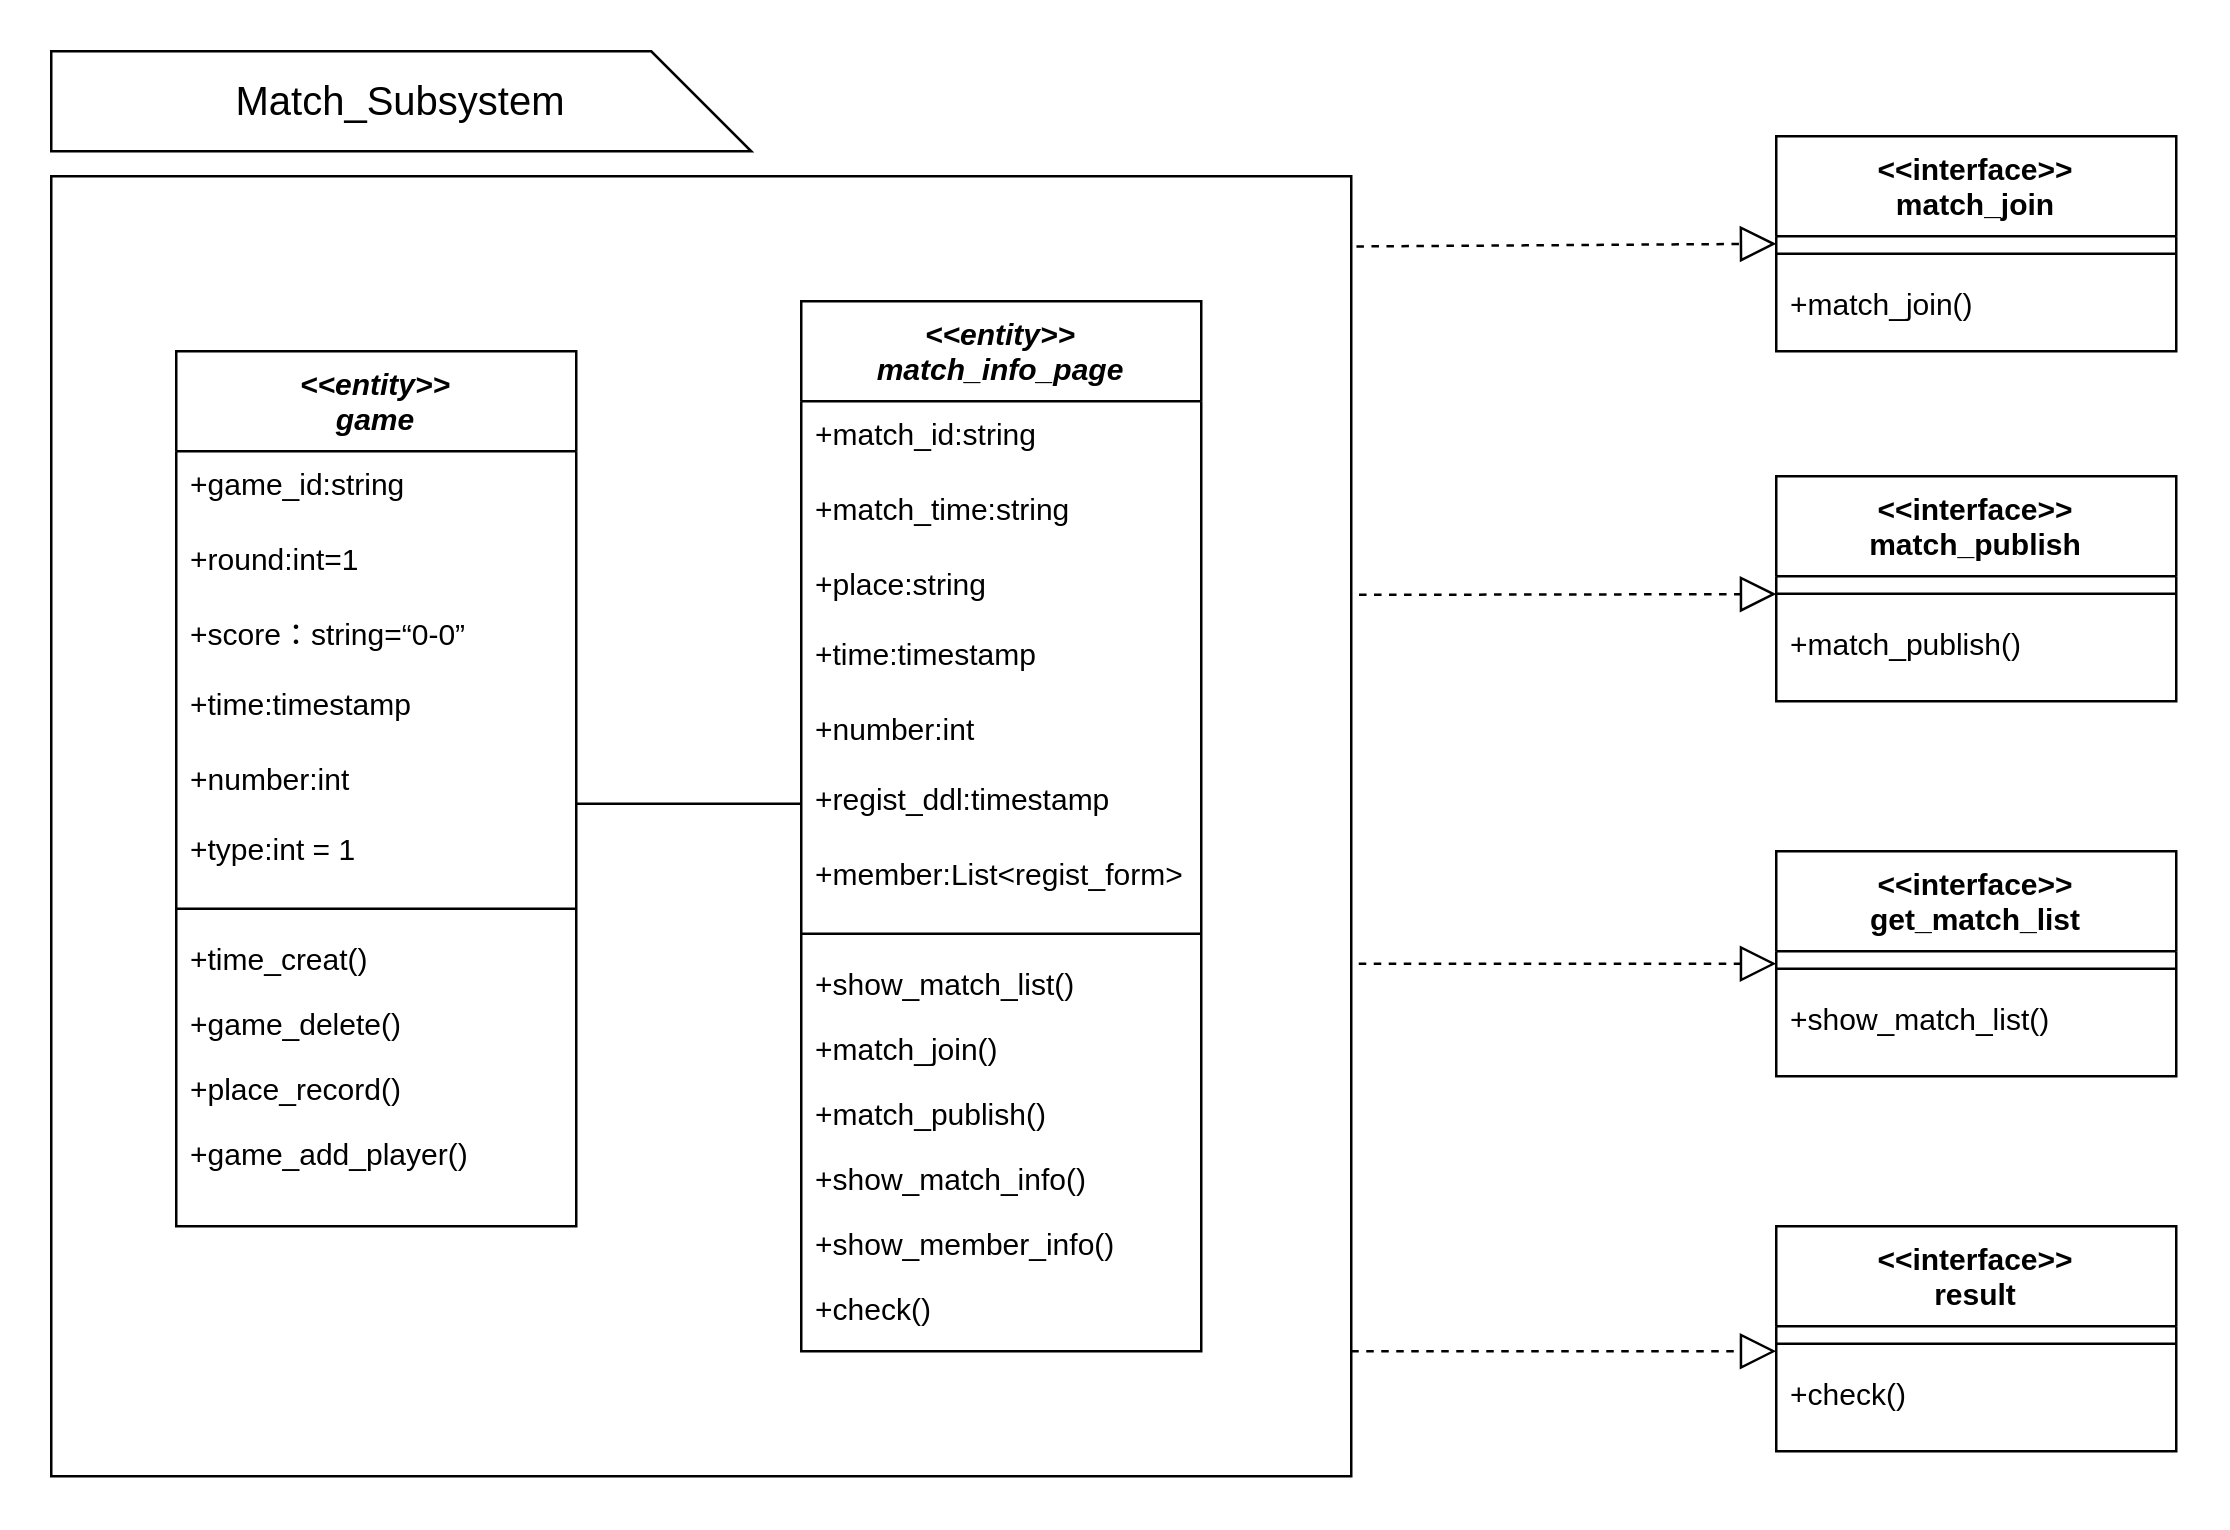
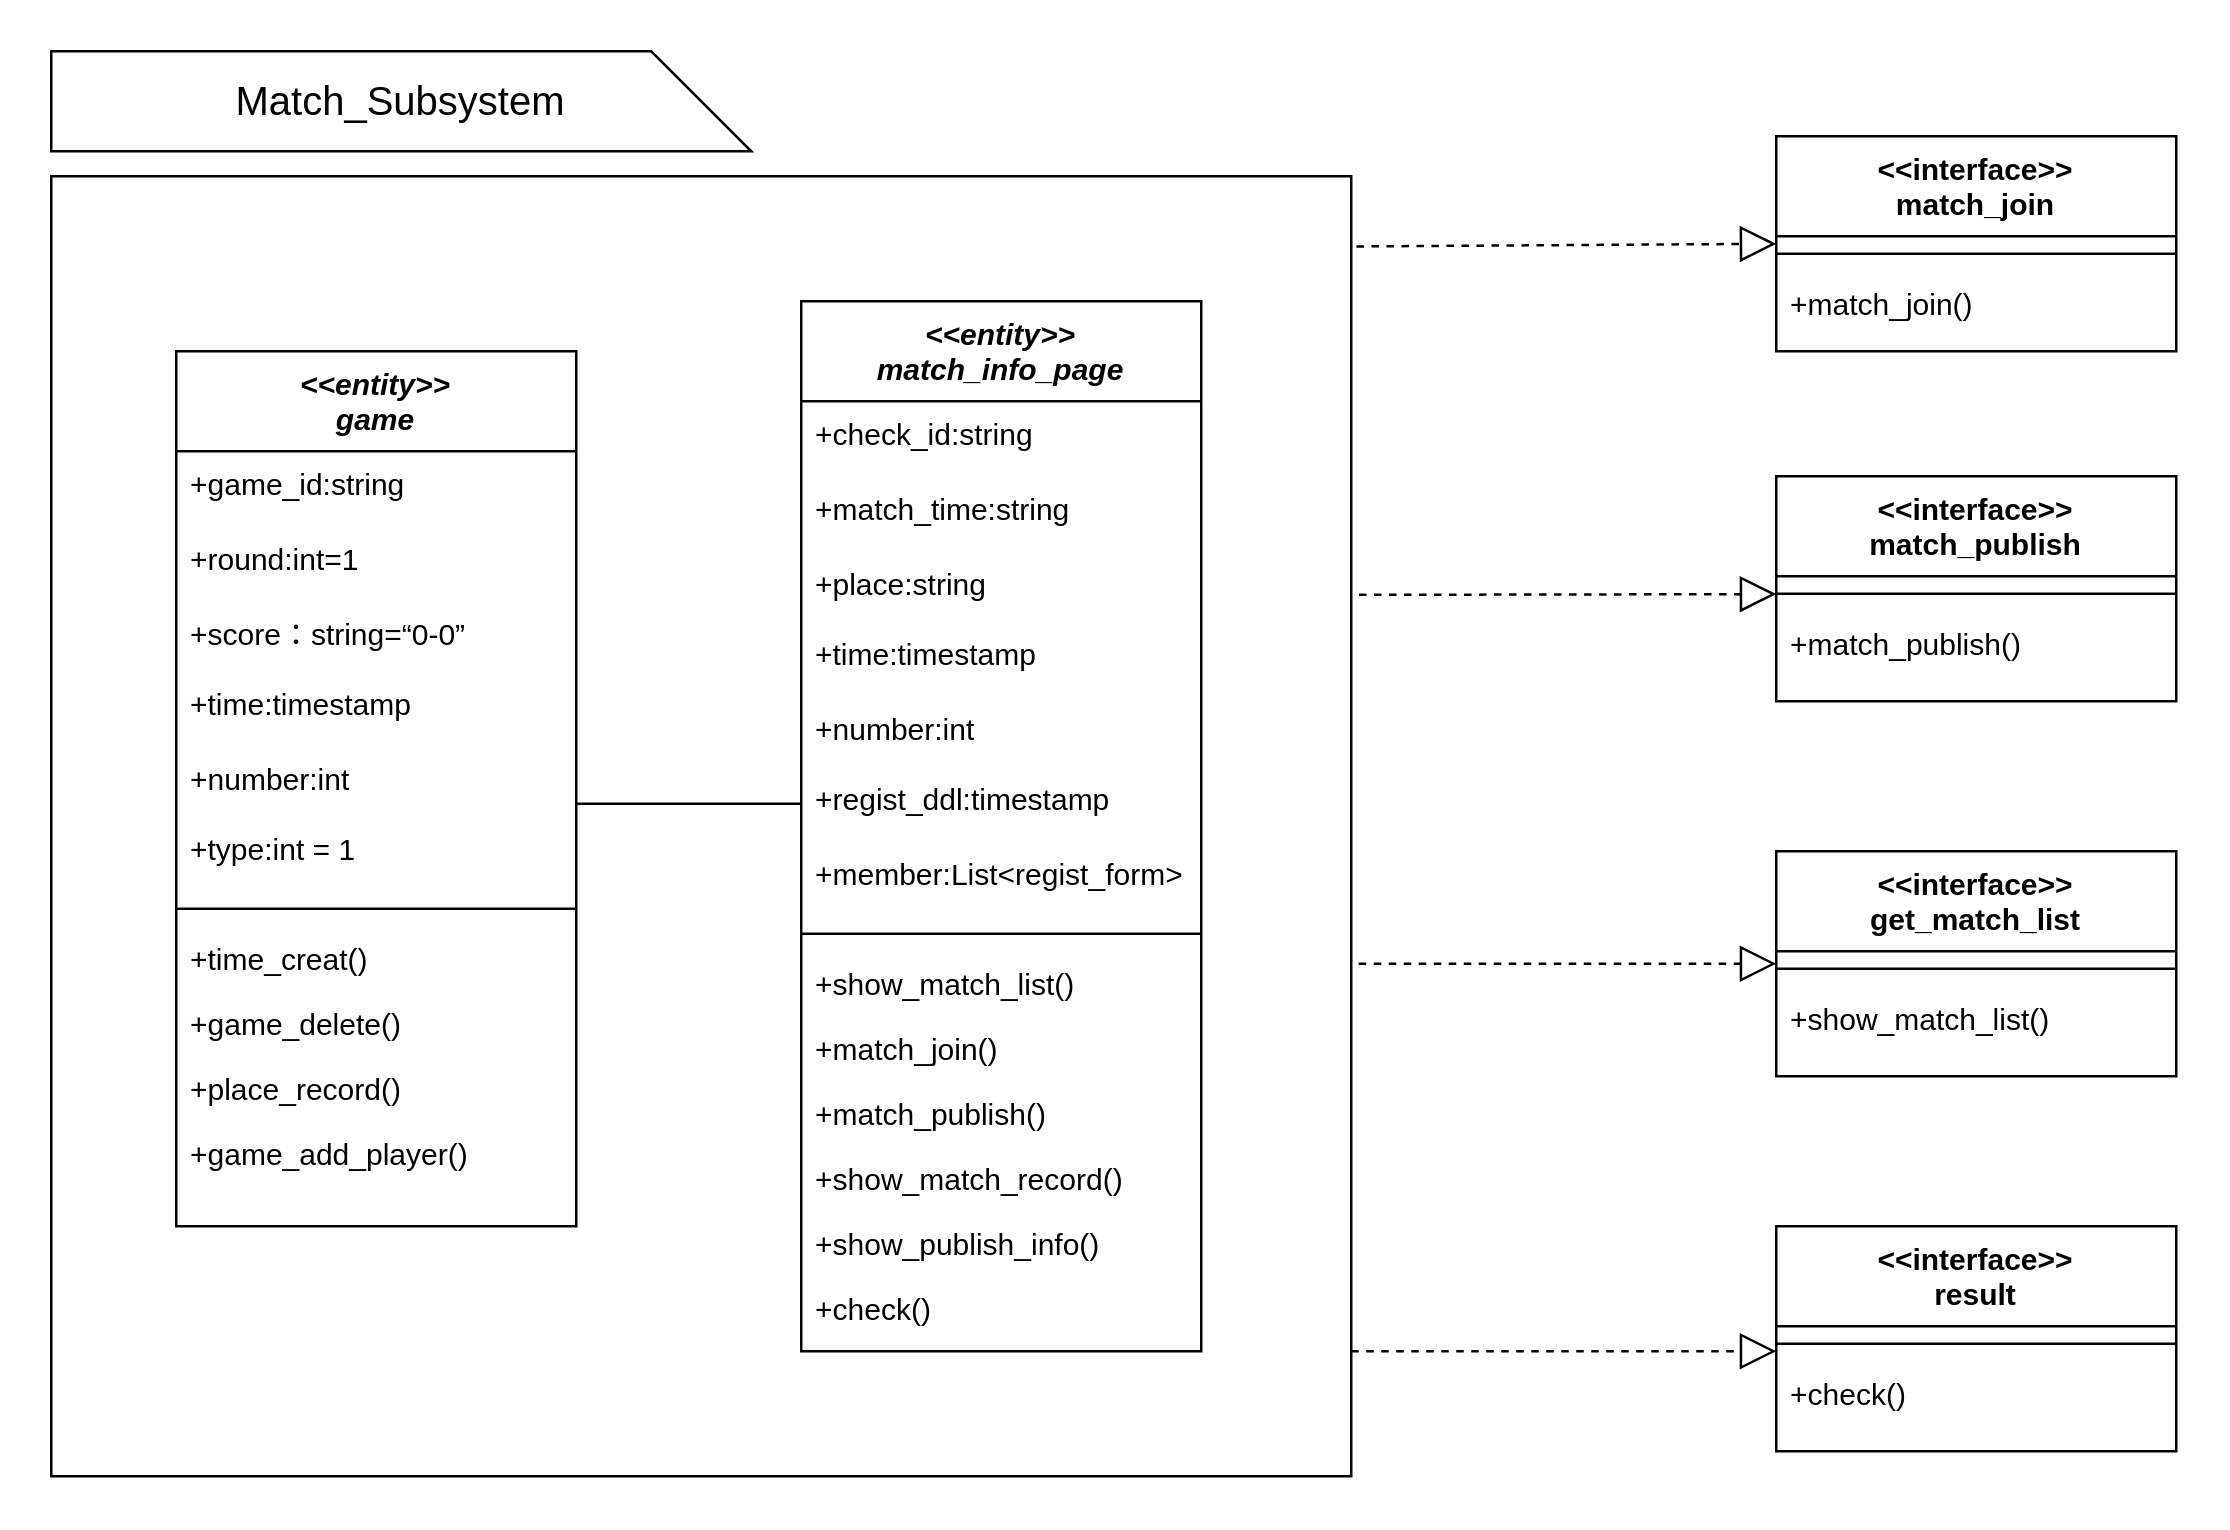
(938, 435) -> (938, 435)
(962, 1180) -> (983, 1180)
(971, 1245) -> (971, 1245)
